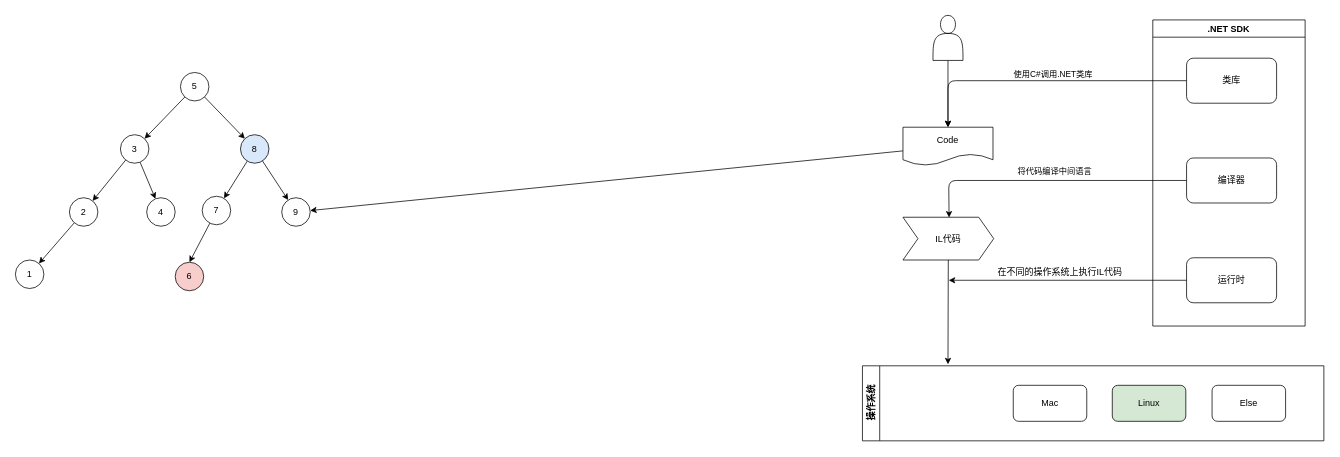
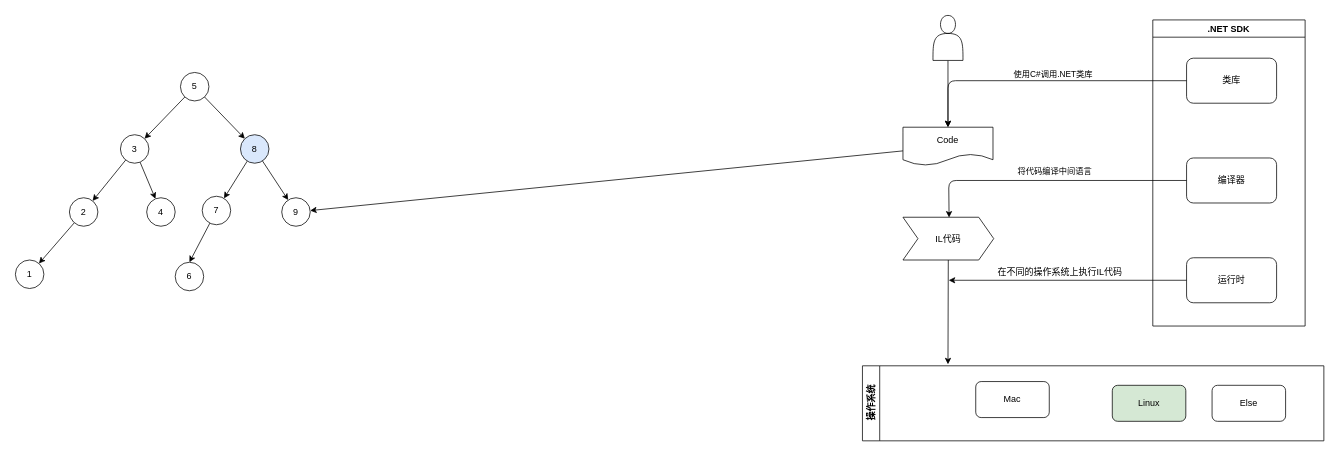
(189, 276) -> (189, 276)
(1050, 403) -> (1012, 399)
